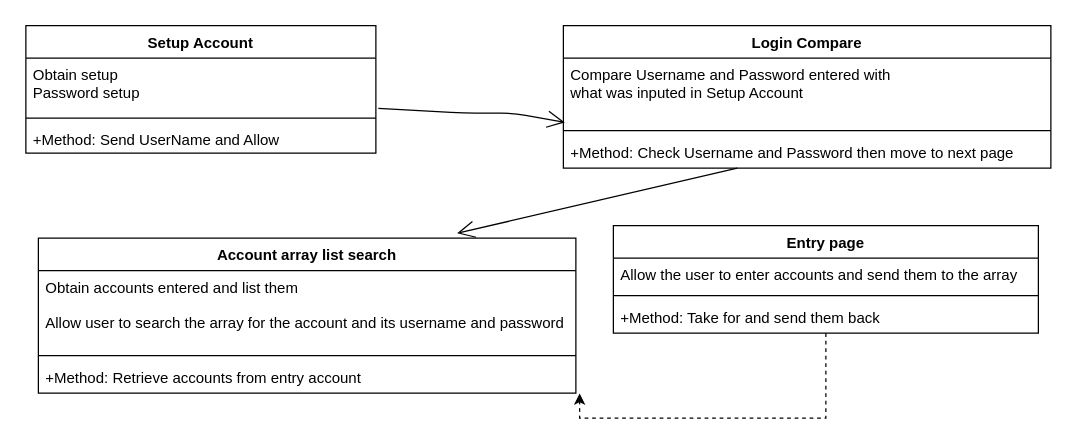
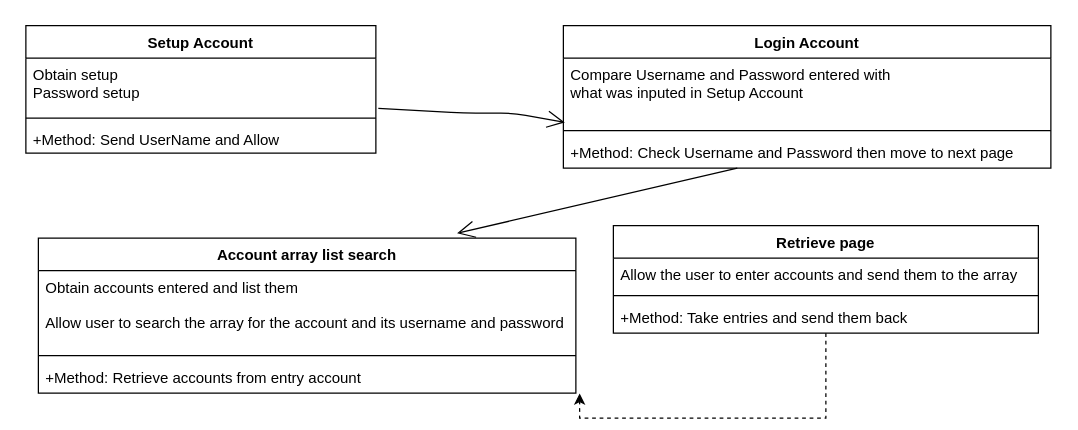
(806, 43) -> (806, 43)
(825, 243) -> (825, 243)
(758, 318) -> (772, 318)
